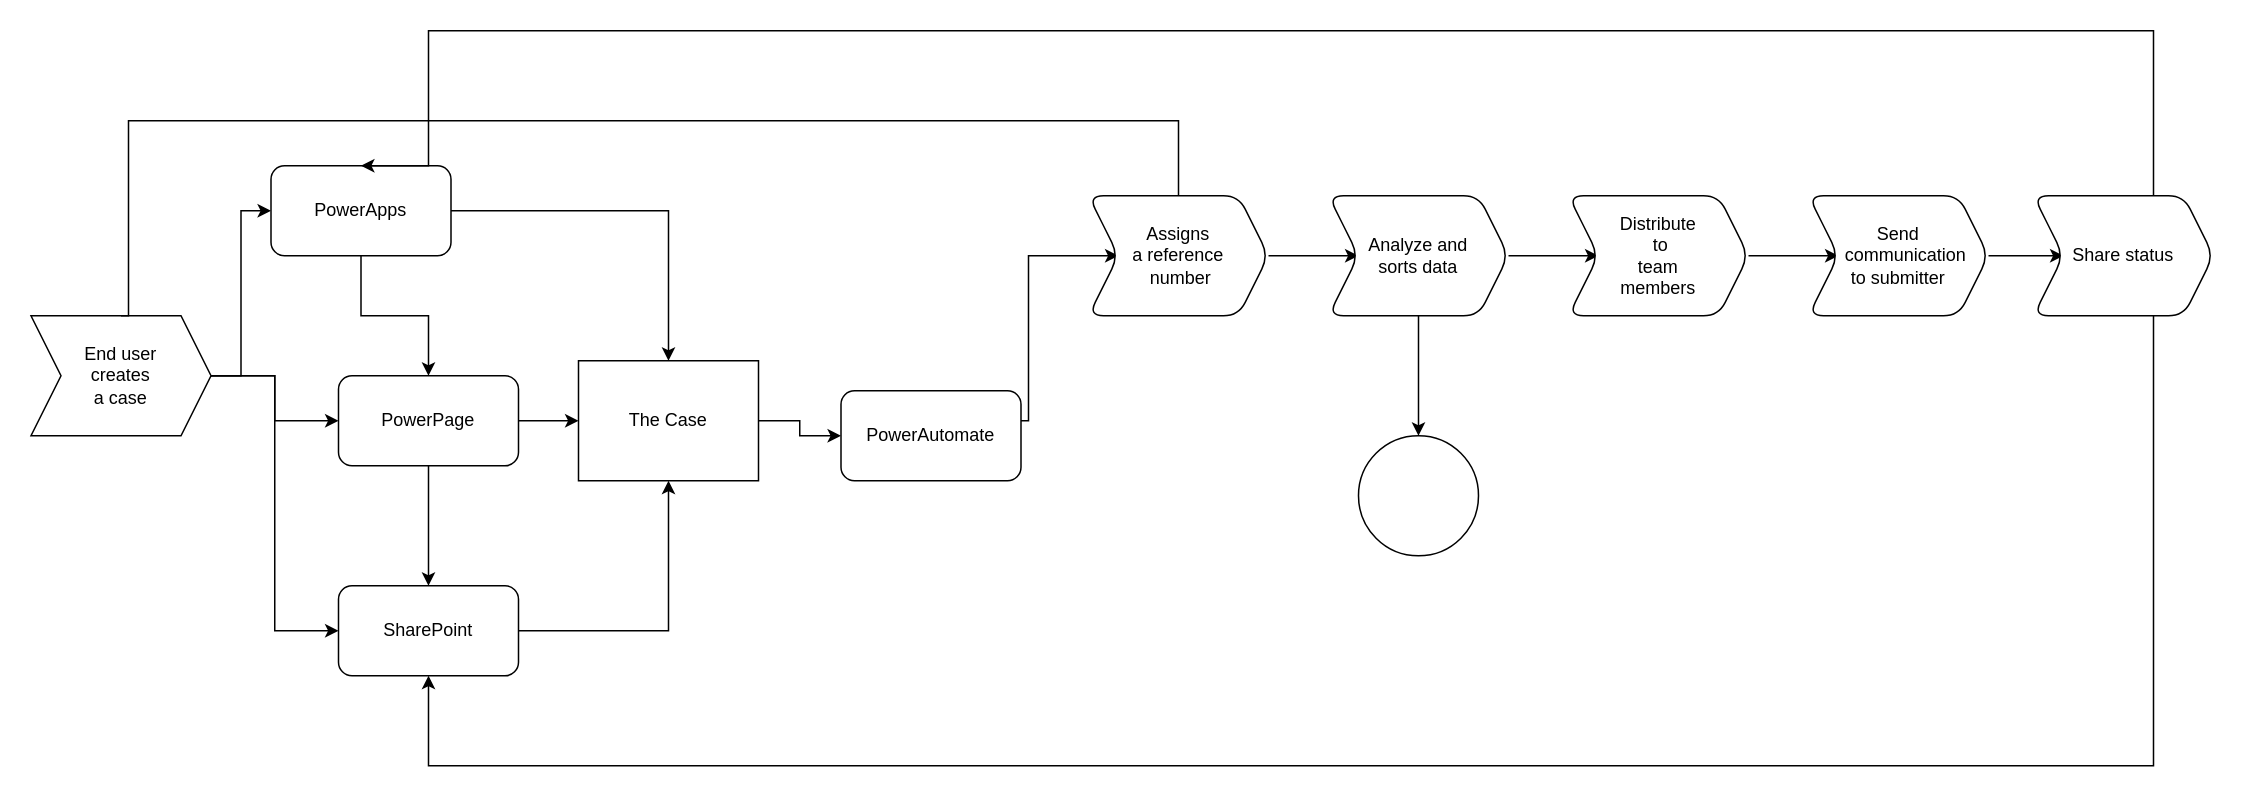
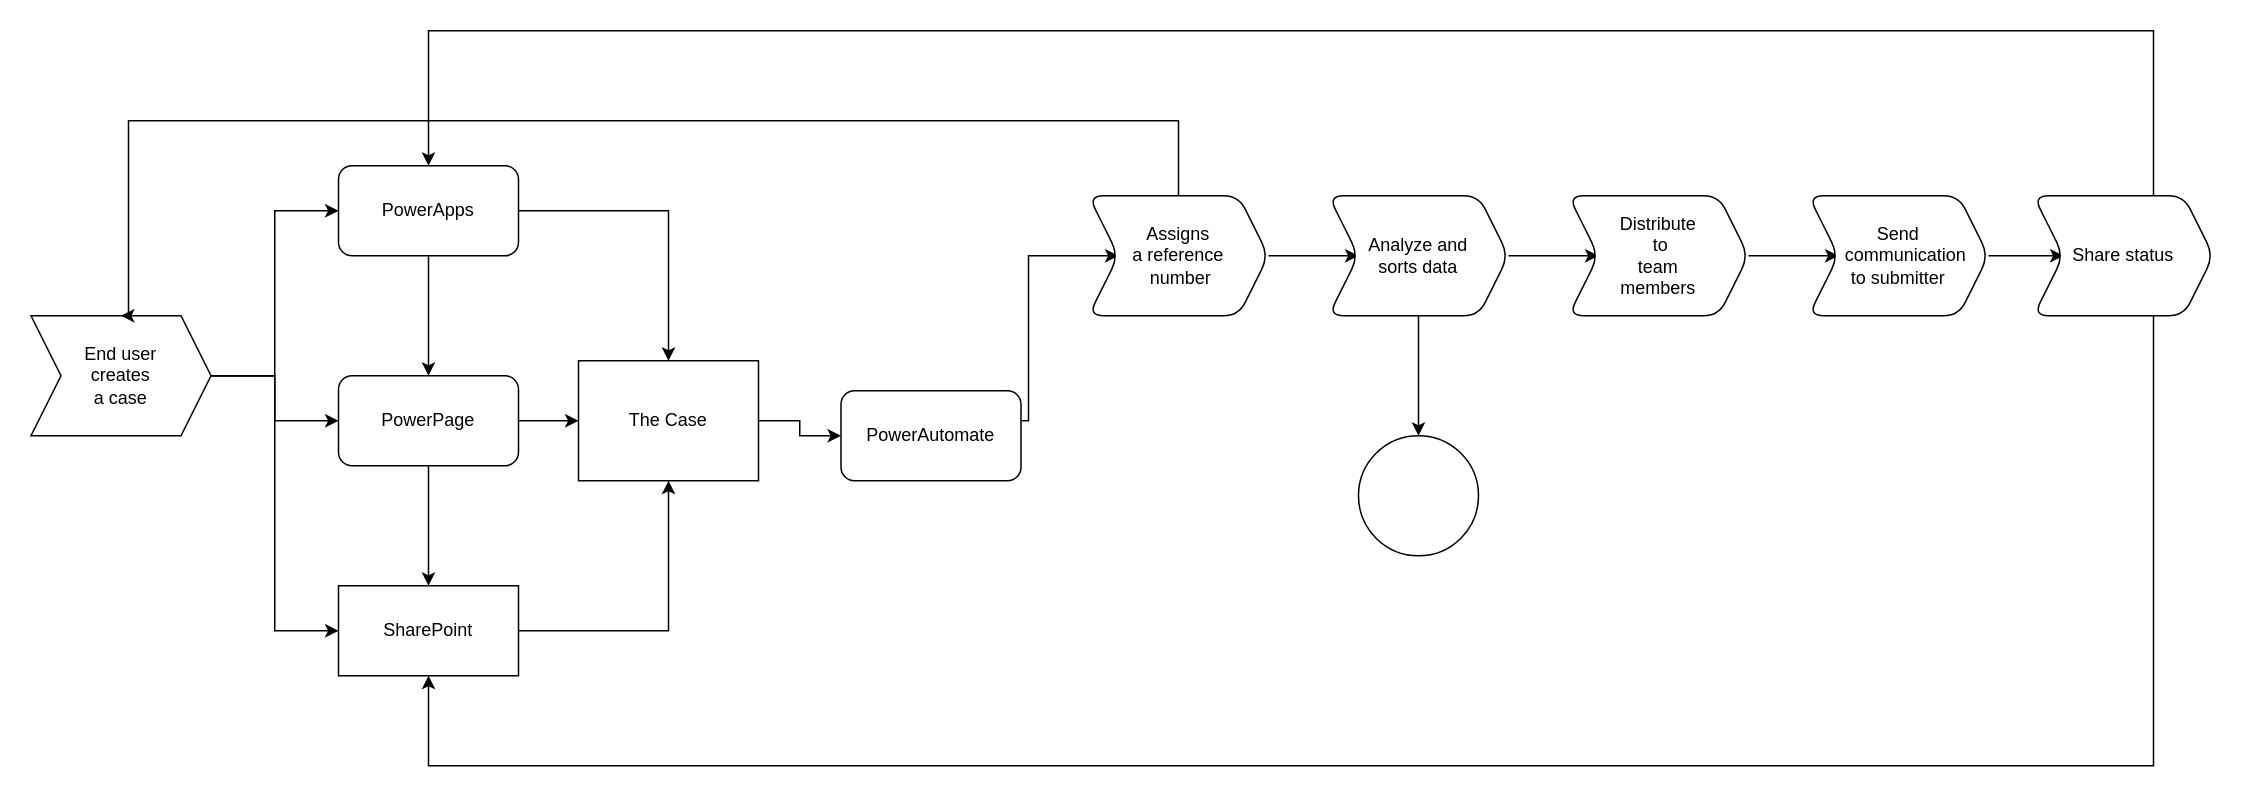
(361, 211) -> (428, 211)
(128, 316) -> (128, 313)
(428, 631) -> (428, 631)
